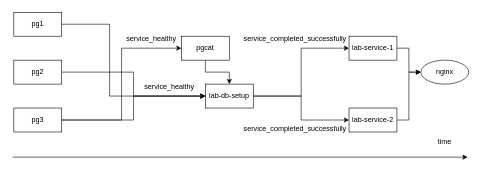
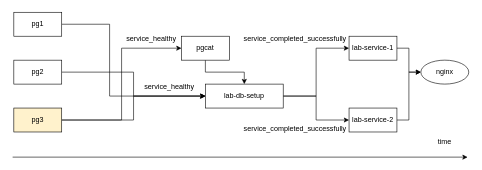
(230, 96) -> (245, 96)
(38, 120) -> (38, 120)
